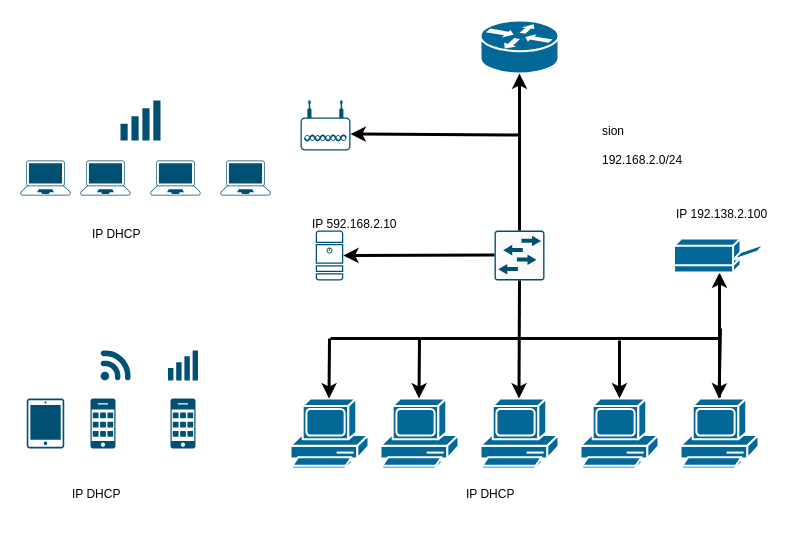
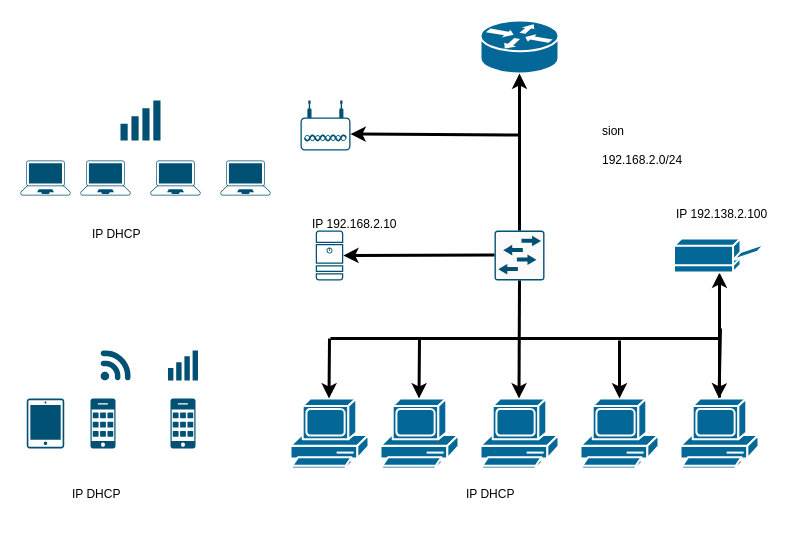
(357, 225) -> (357, 225)
